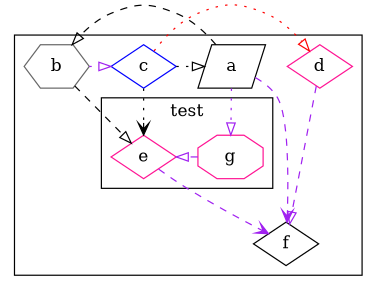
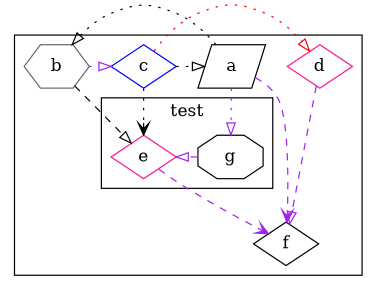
(150, 6) -> (150, 6)
(231, 157) -> (231, 157)
